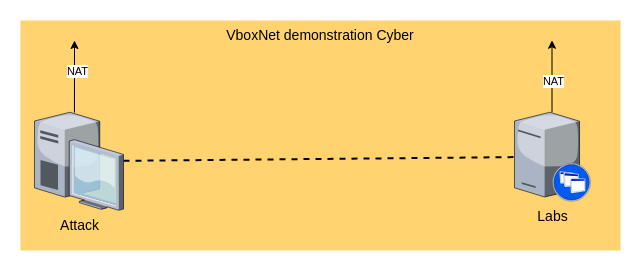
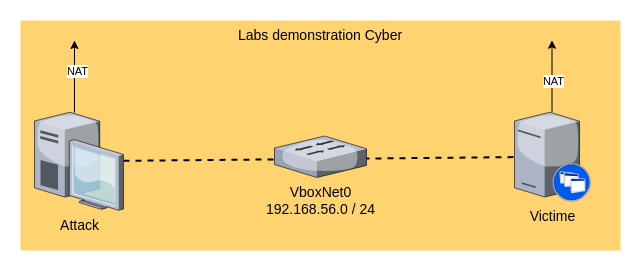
(321, 36) -> (321, 36)
none -> (321, 157)
(553, 217) -> (553, 217)
